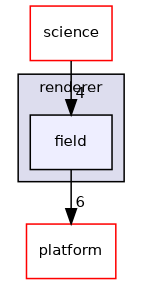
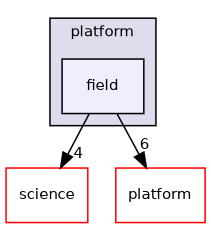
(71, 83) -> (78, 135)
(71, 89) -> (103, 33)
